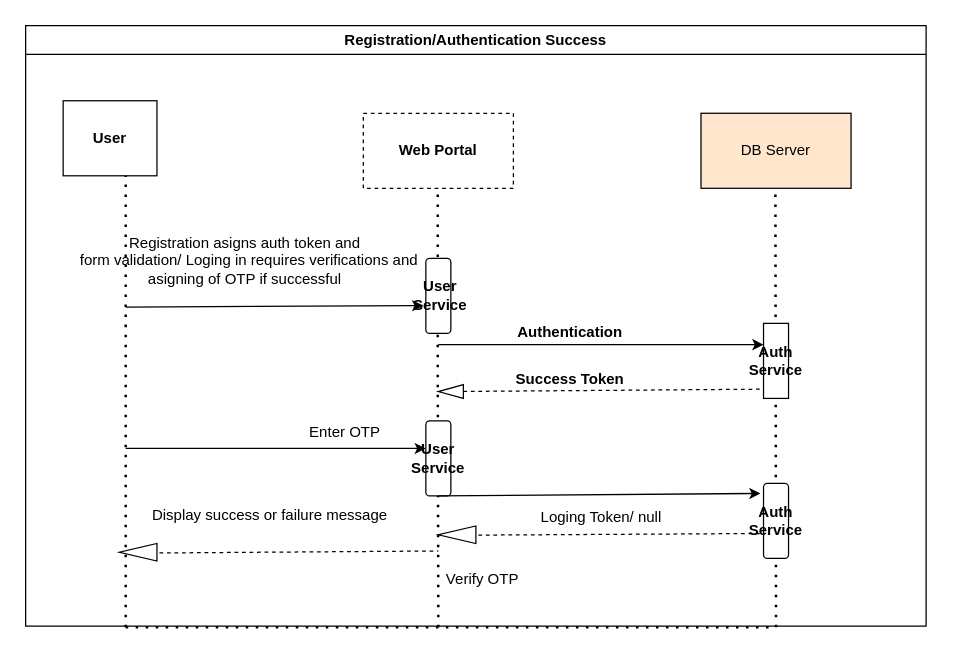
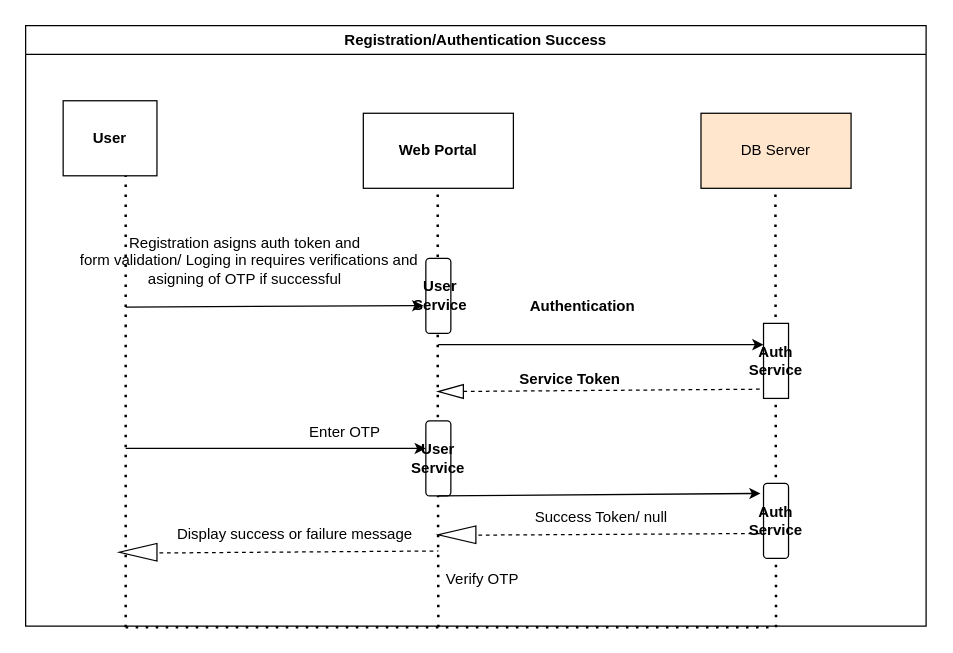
(438, 151) -> (438, 151)
(569, 332) -> (582, 307)
(508, 379) -> (508, 379)
(269, 516) -> (294, 534)
(601, 517) -> (601, 517)
